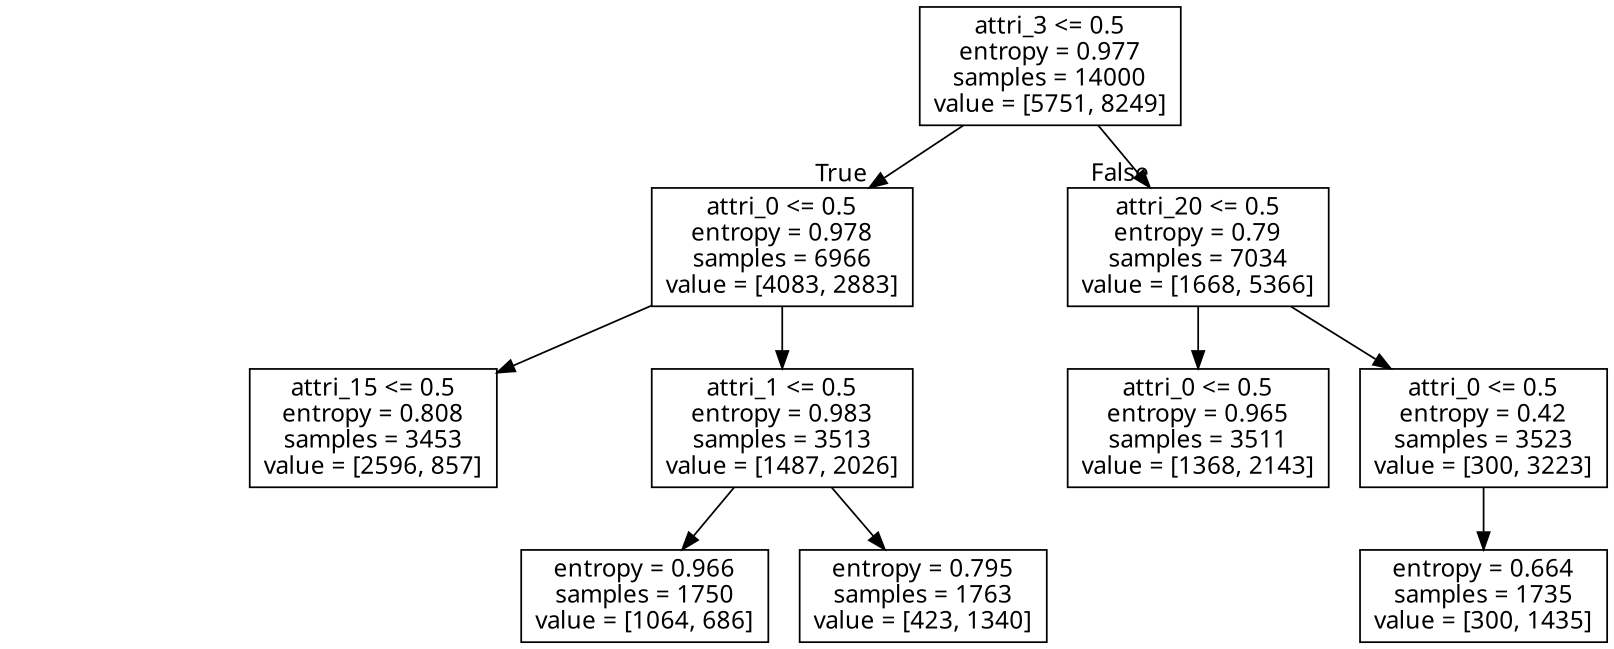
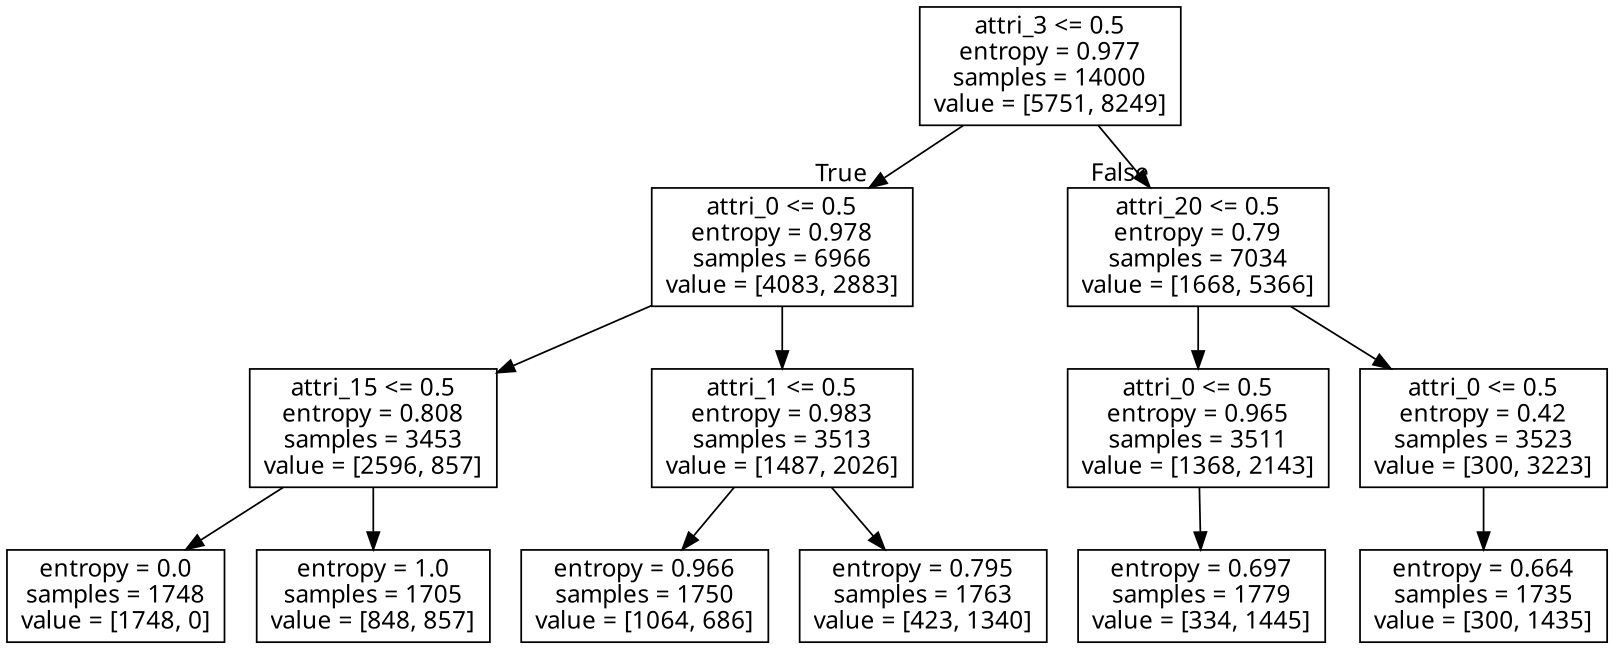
none -> (116, 596)
none -> (373, 596)
none -> (1202, 596)
